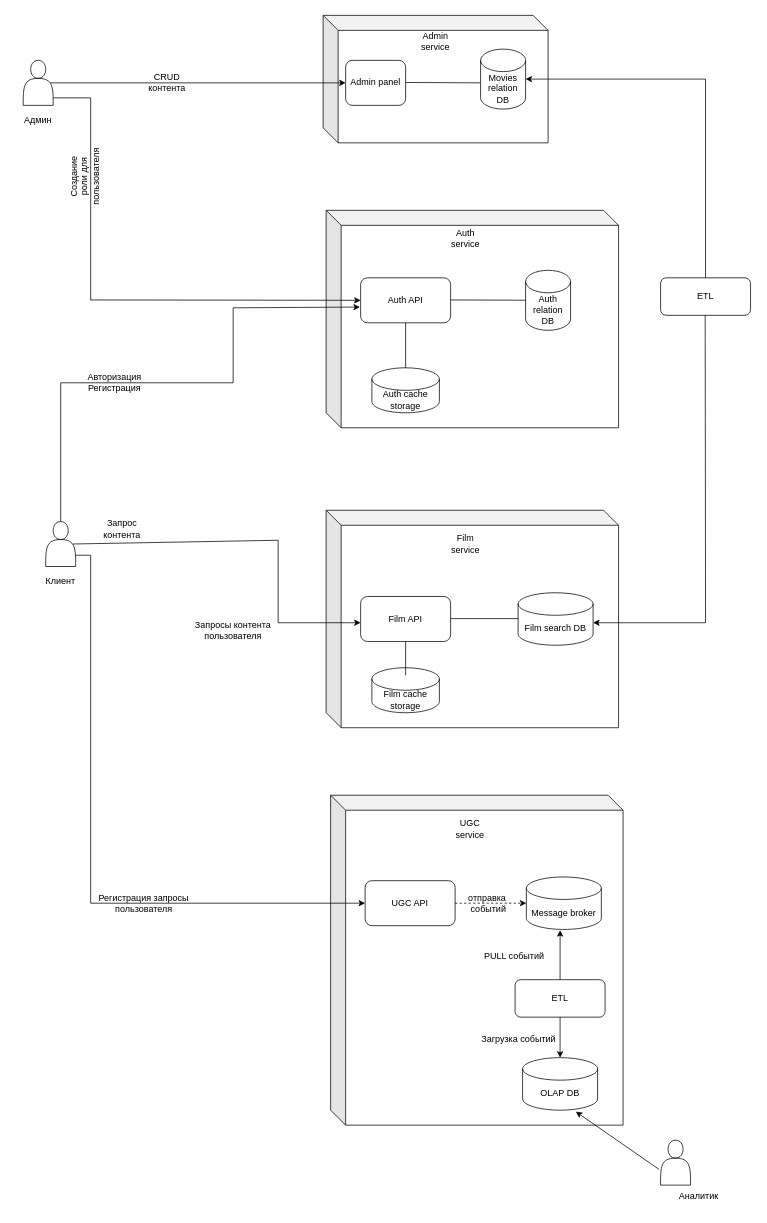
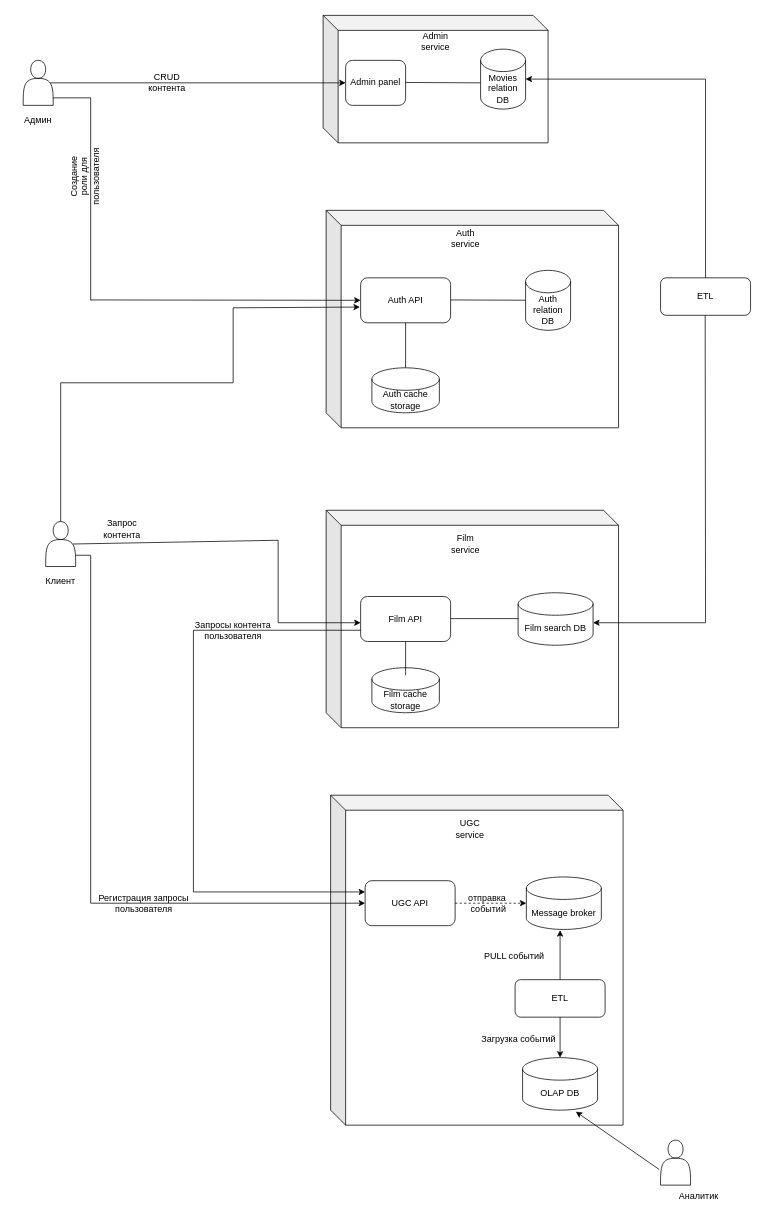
(114, 383) -> none
none -> (193, 696)
